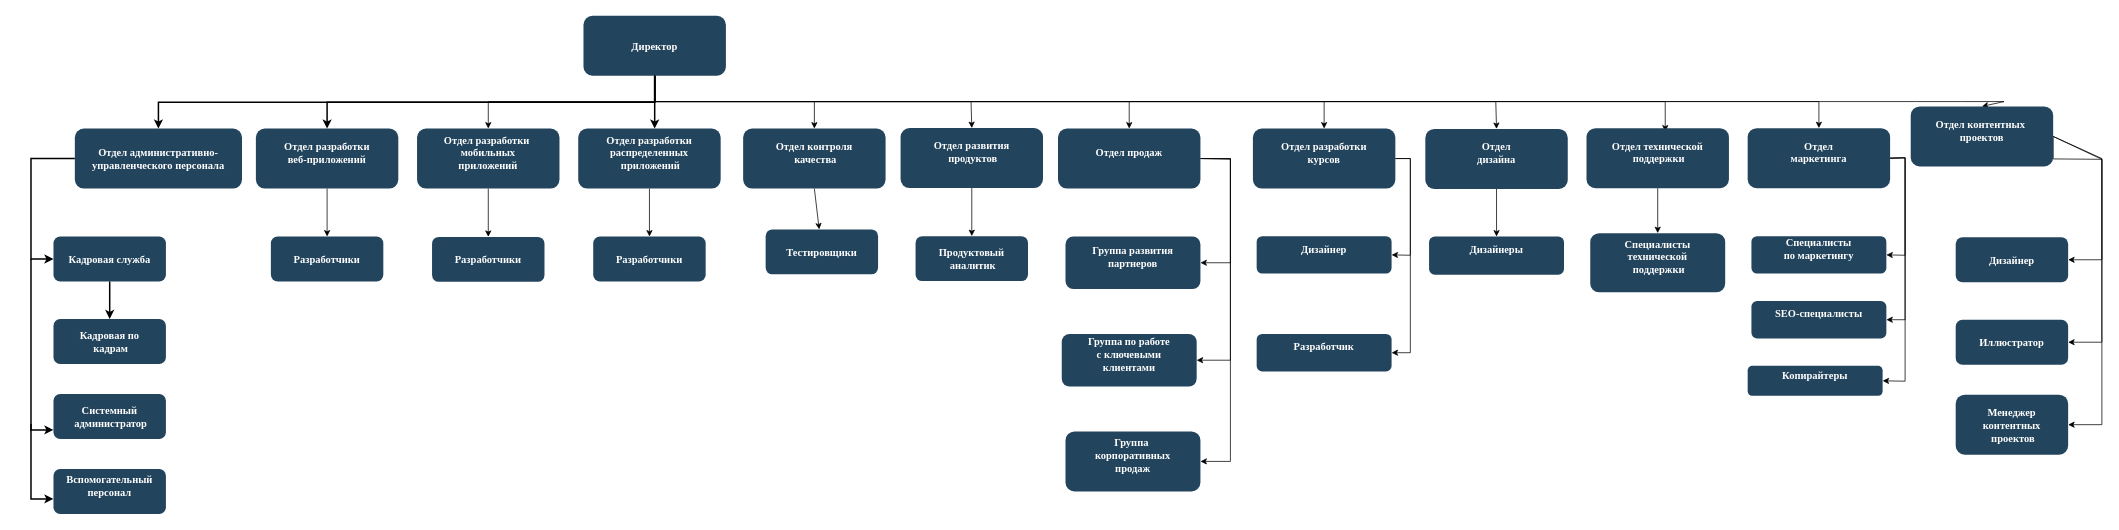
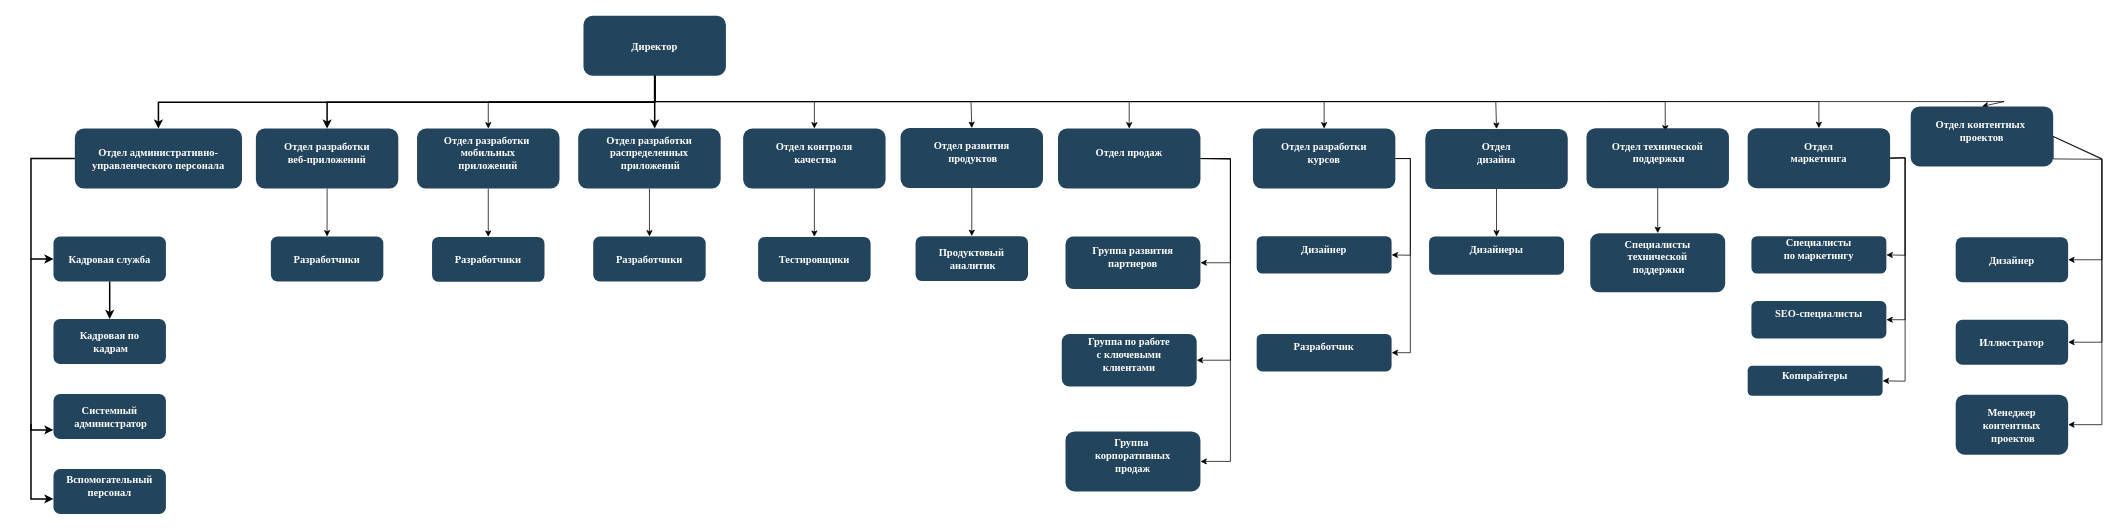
(822, 252) -> (814, 260)
